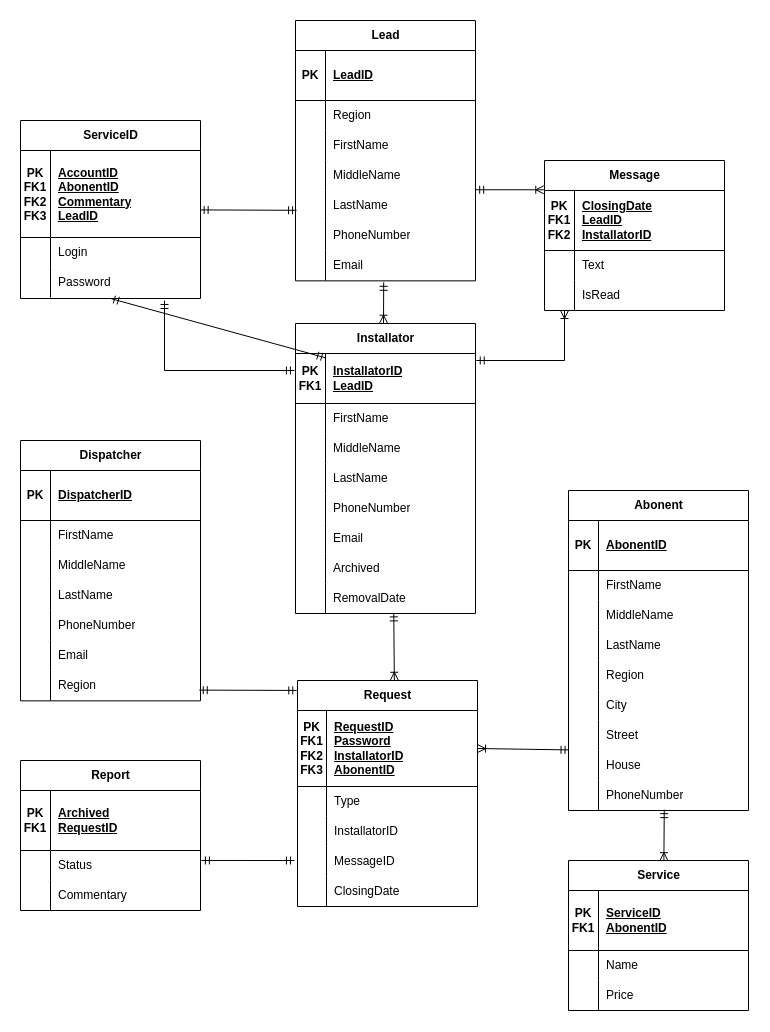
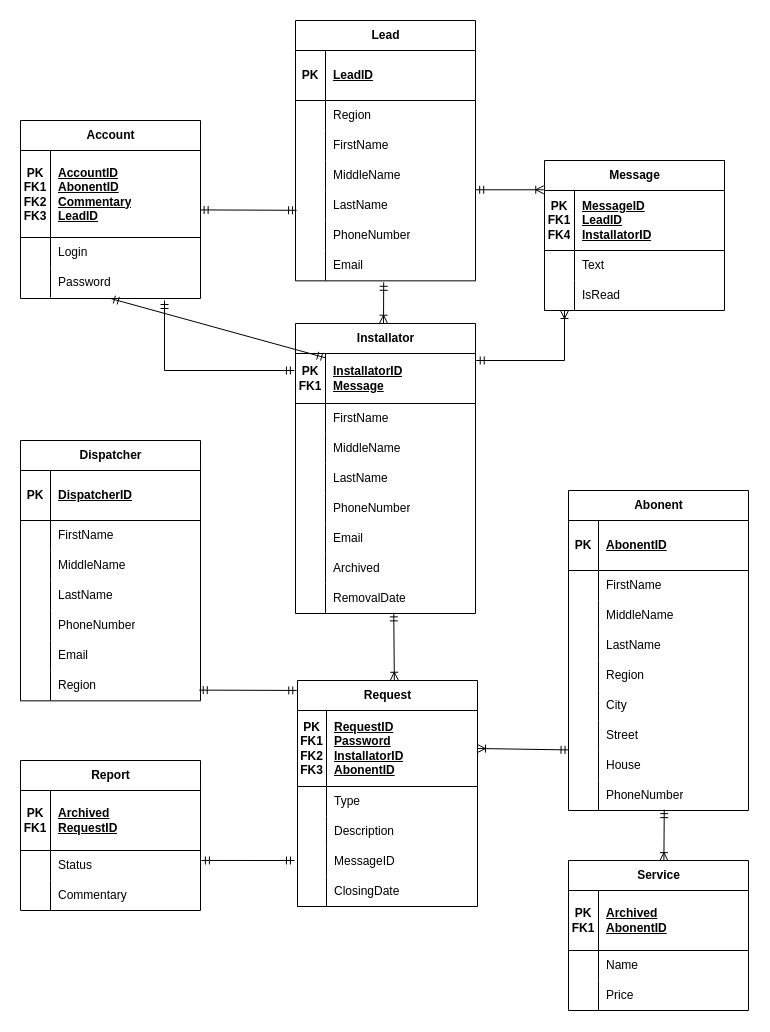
(111, 136) -> (111, 136)
(560, 221) -> (560, 221)
(623, 221) -> (623, 221)
(374, 379) -> (374, 379)
(375, 832) -> (368, 832)
(637, 921) -> (637, 921)
